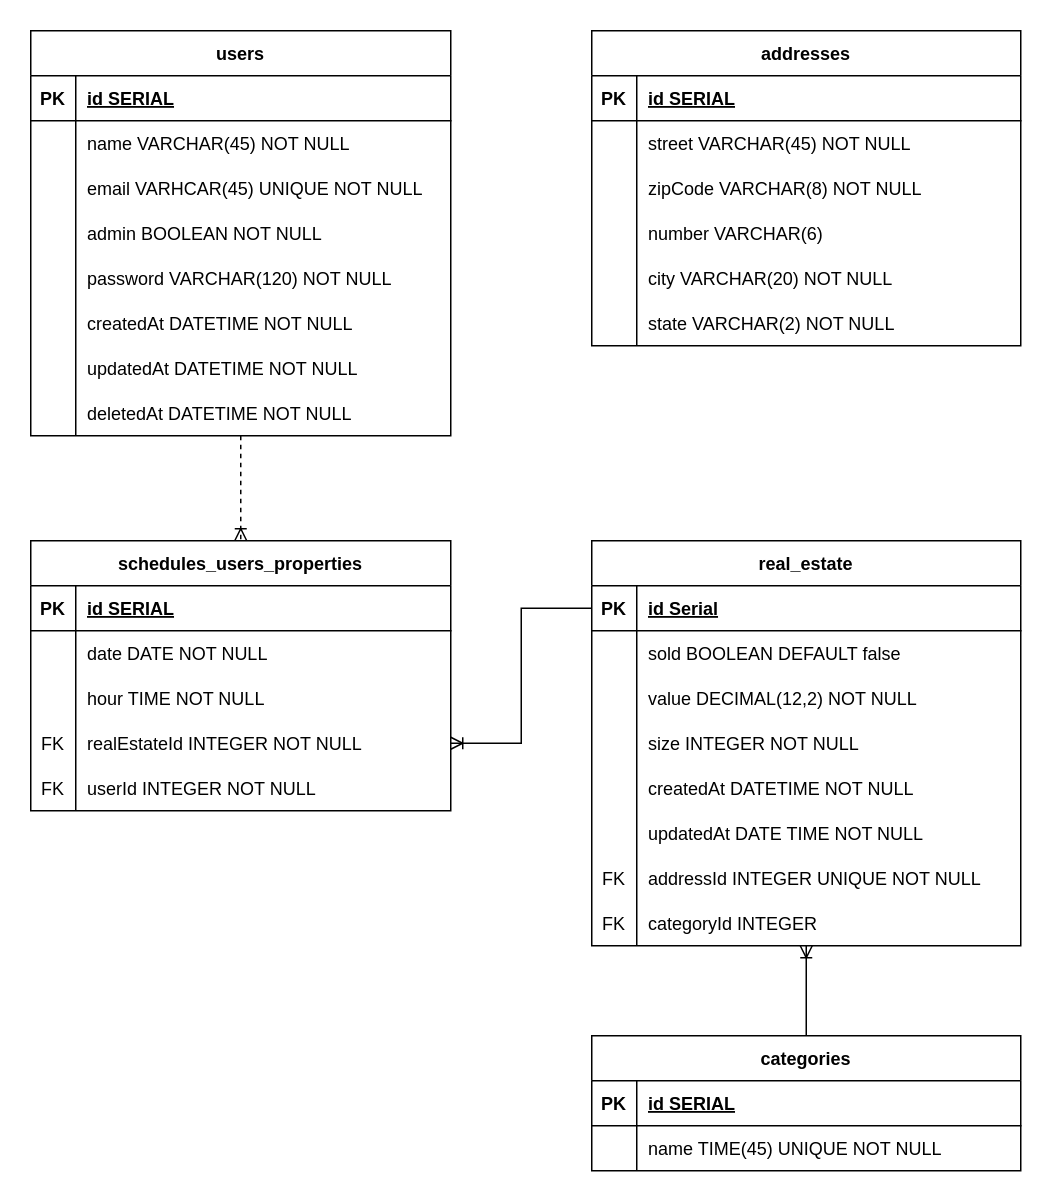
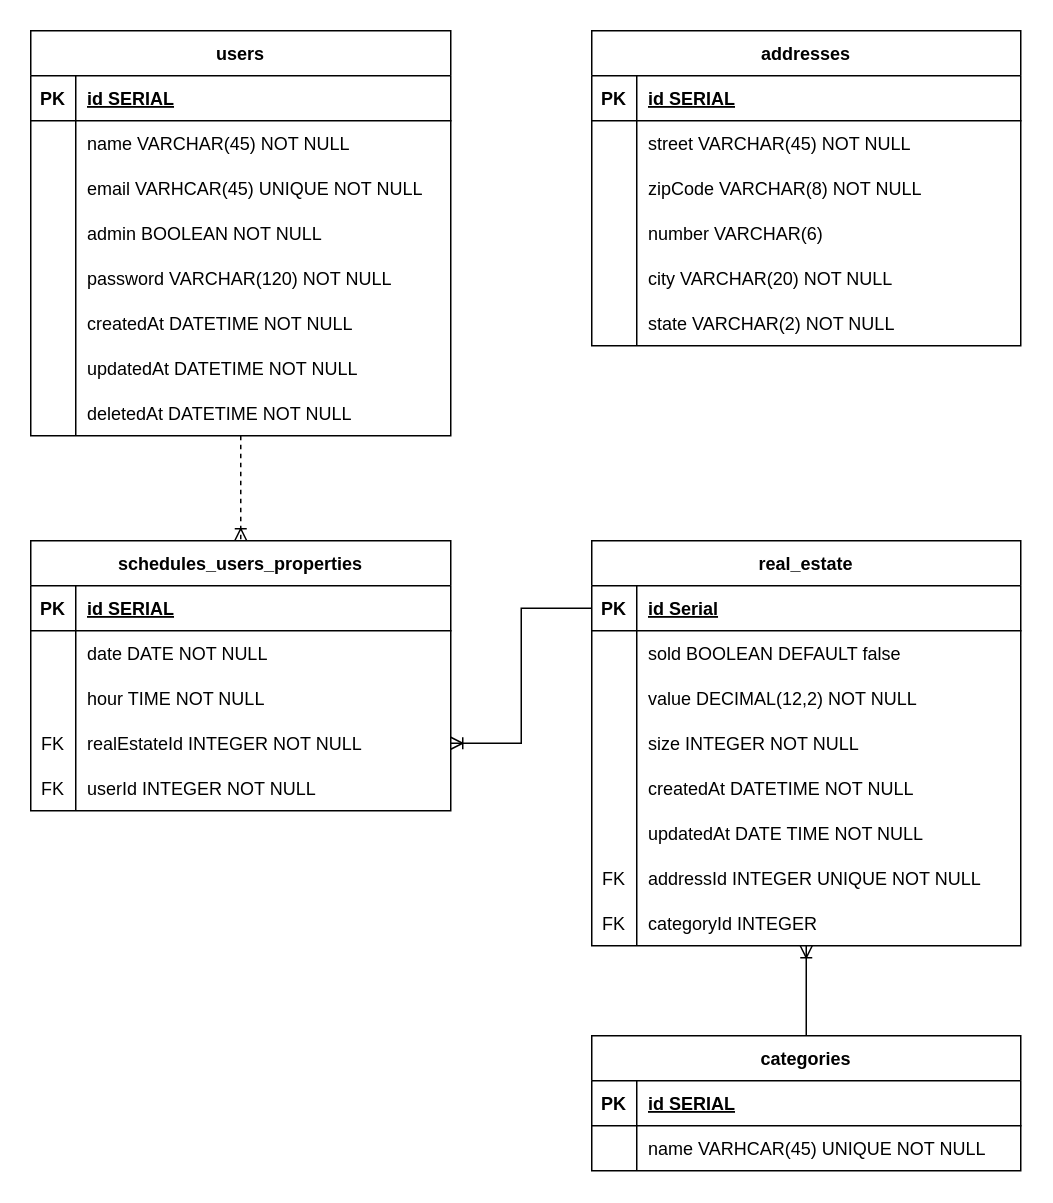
(785, 1149) -> (800, 1149)
